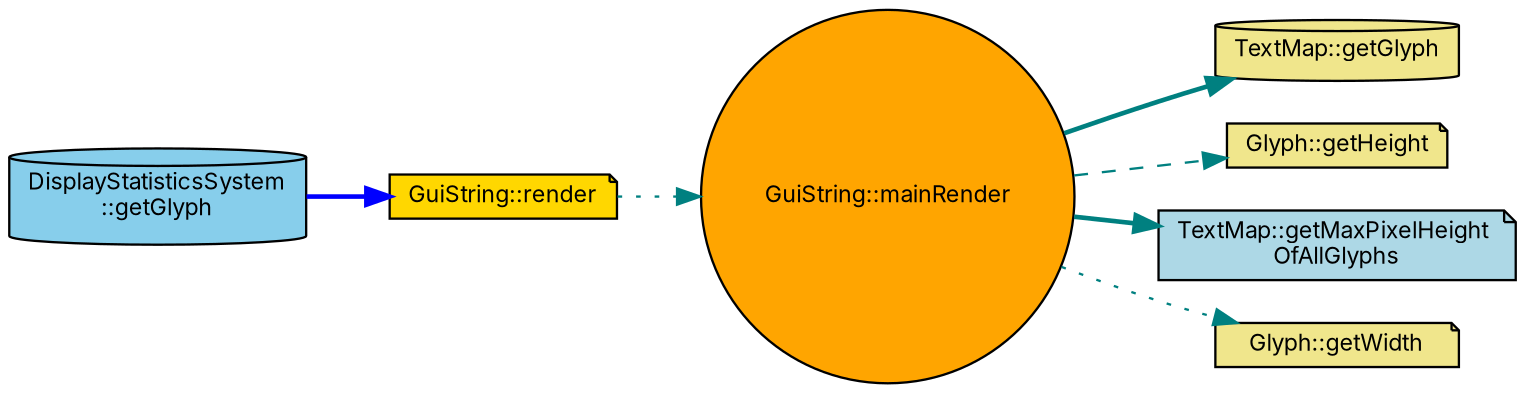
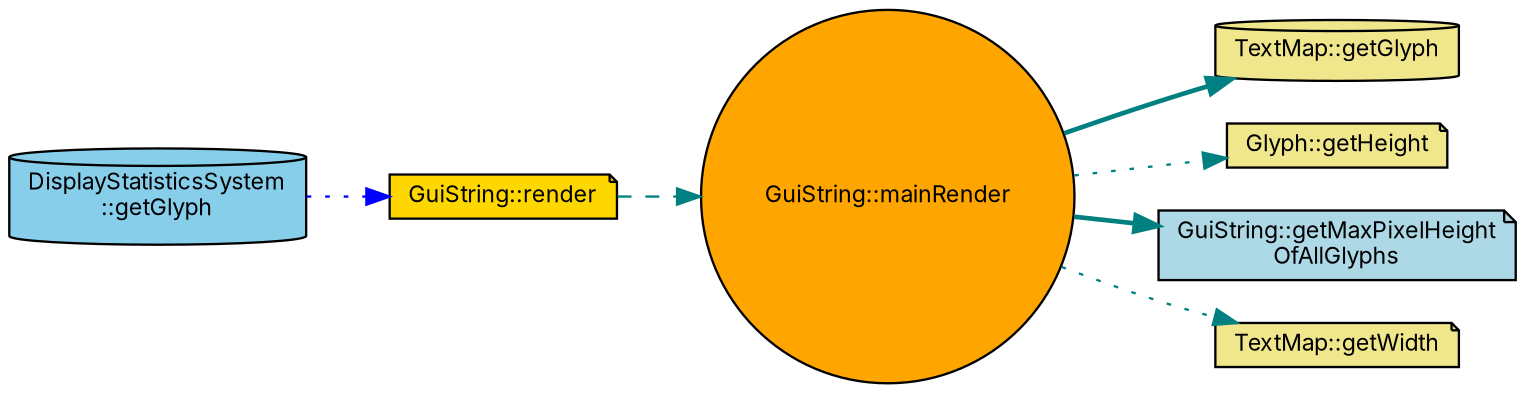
(1139, 168) -> (1139, 168)
(336, 197) -> (336, 197)
(647, 197) -> (647, 197)
(1337, 245) -> (1337, 245)
(1337, 345) -> (1337, 345)
